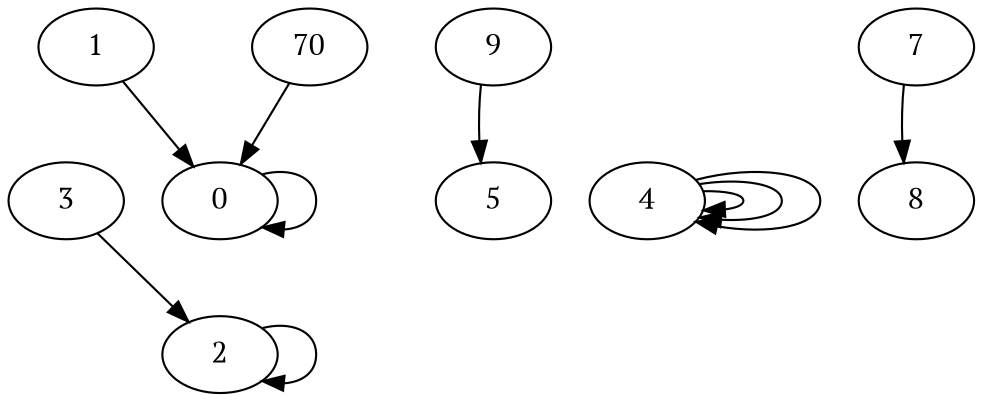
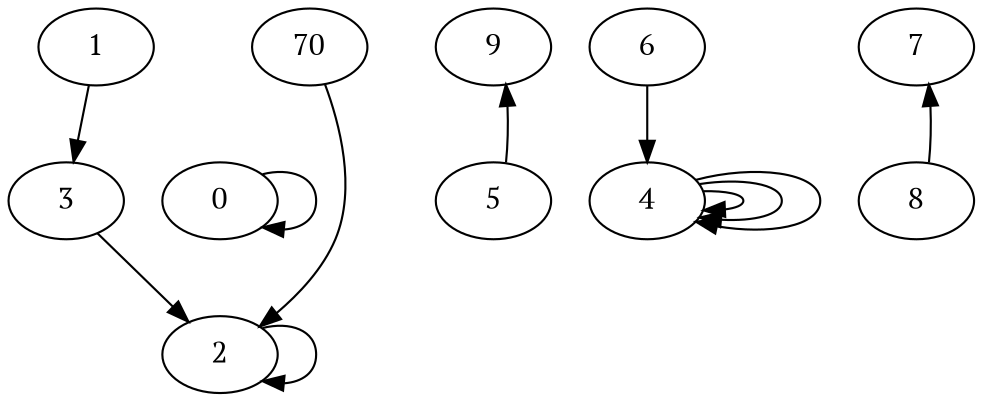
none -> (647, 47)
(479, 113) -> (508, 134)
(902, 113) -> (931, 134)
(271, 114) -> (343, 208)
(151, 115) -> (83, 113)
